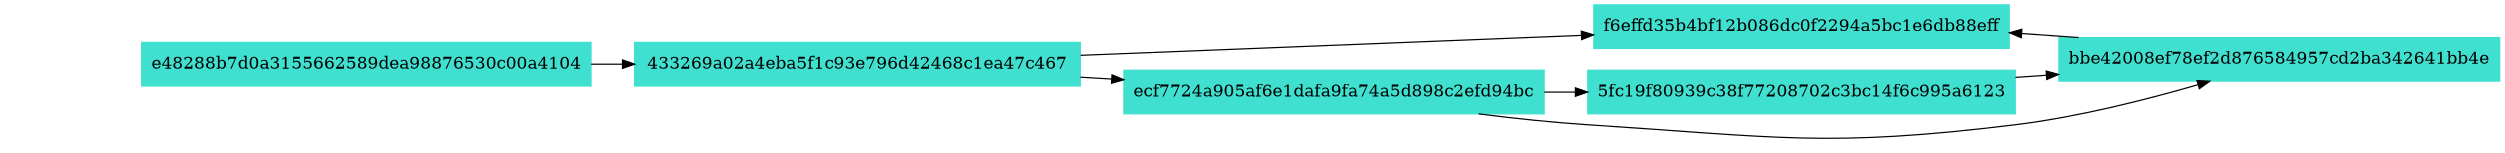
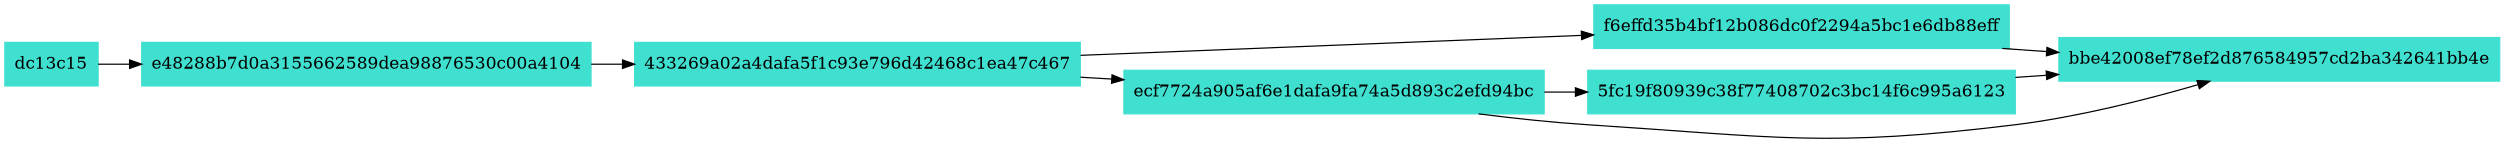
(2050, 35) -> (2024, 50)
none -> (51, 64)
(857, 64) -> (857, 64)
(1334, 92) -> (1334, 92)
(1802, 92) -> (1802, 92)
